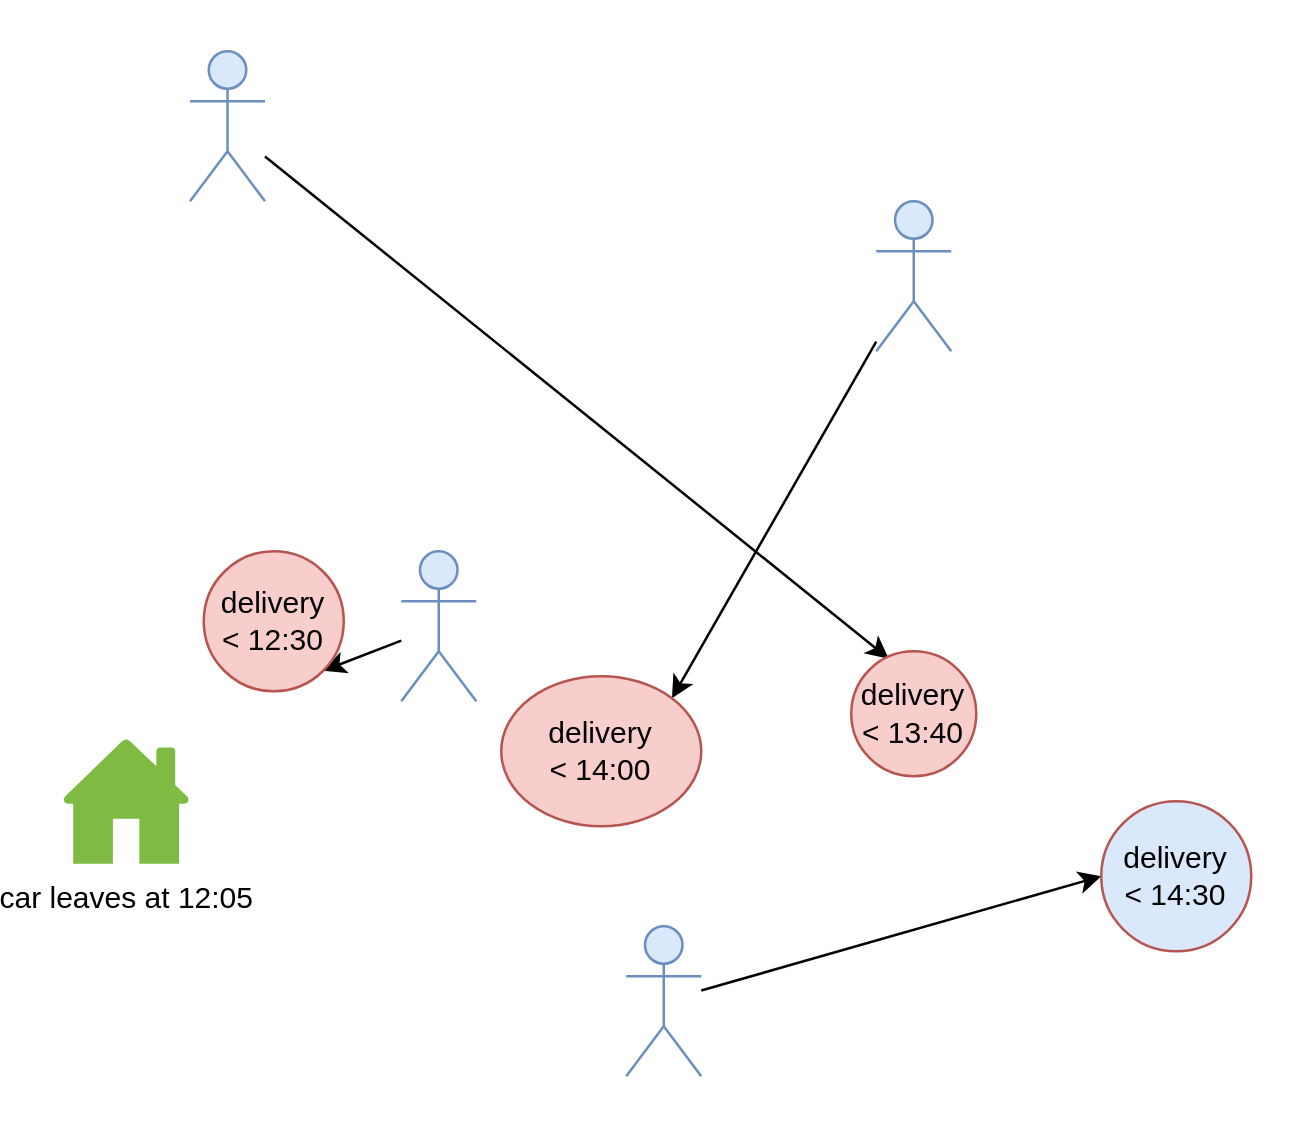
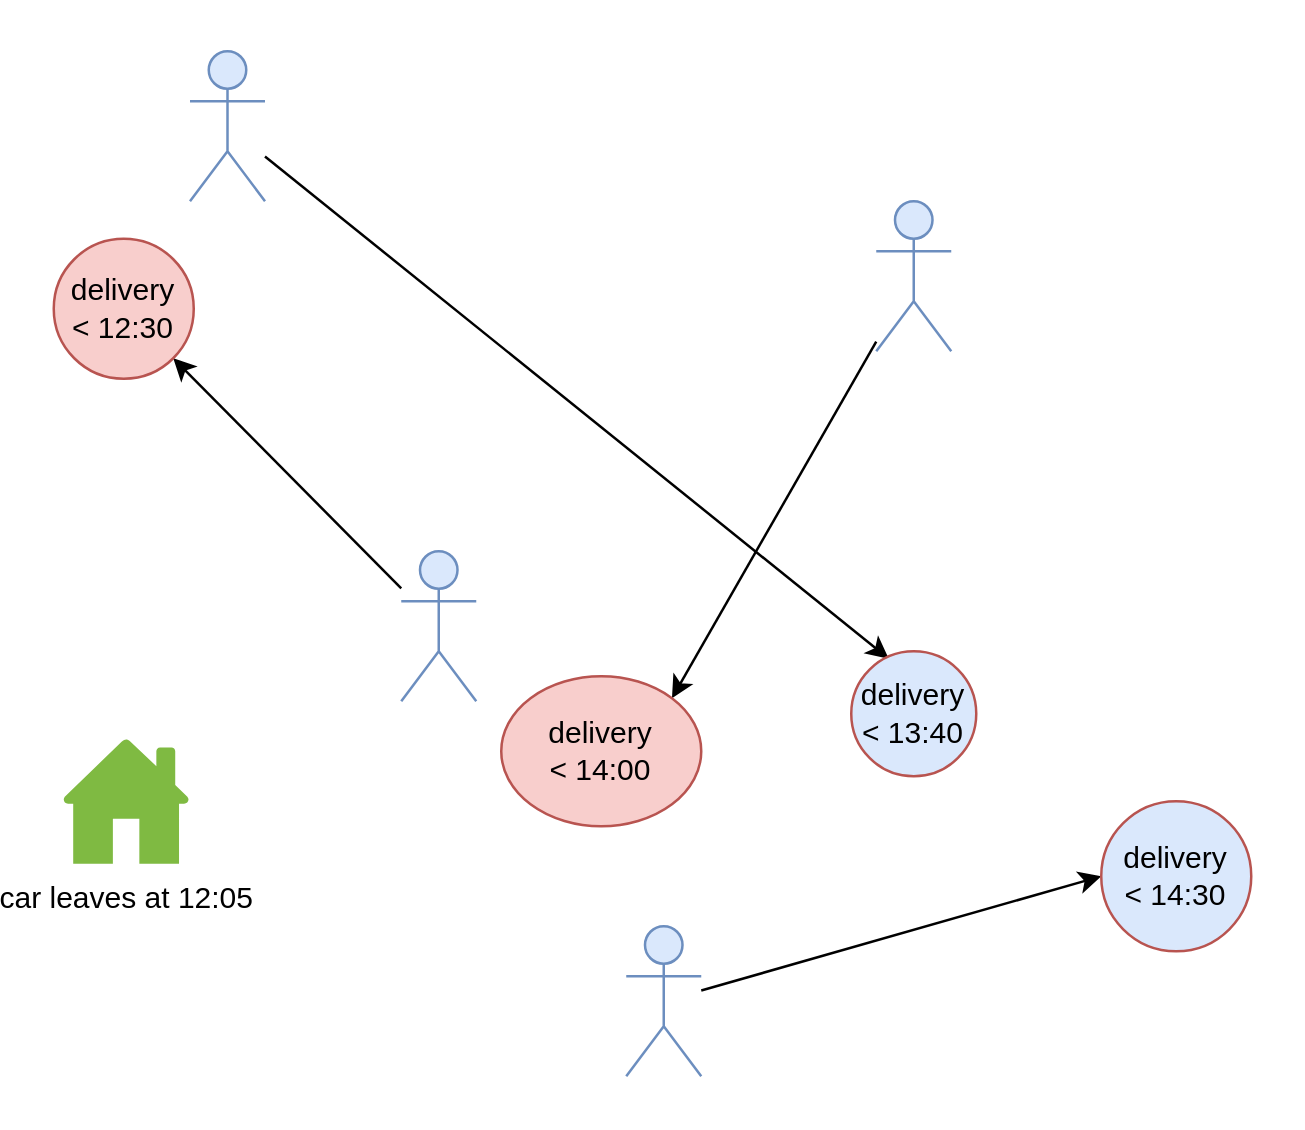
(274, 621) -> (124, 309)
(914, 714) -> (914, 714)
